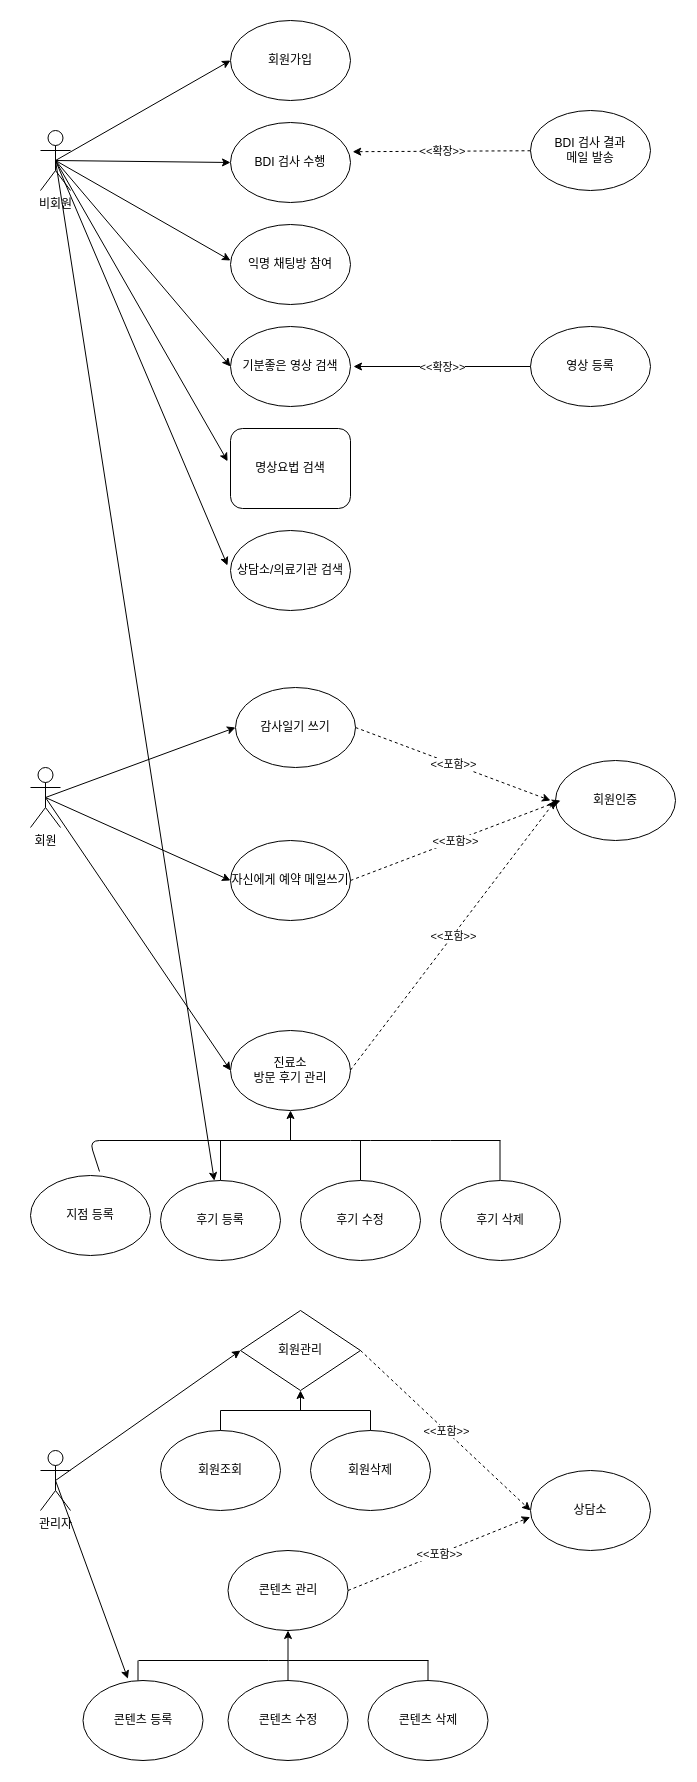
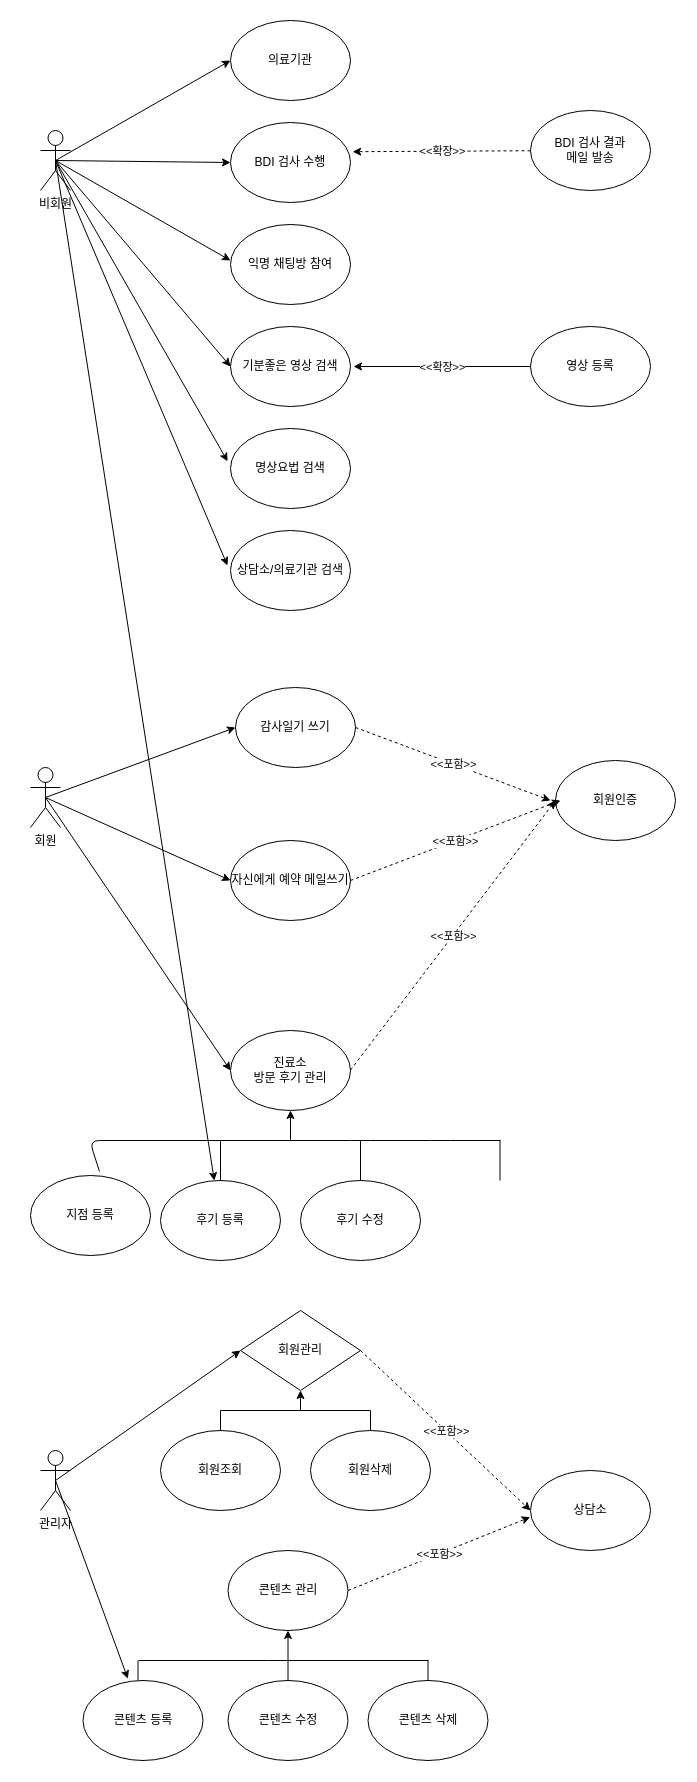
(291, 61) -> (291, 61)
(291, 469) -> (291, 469)
(501, 1221) -> none
